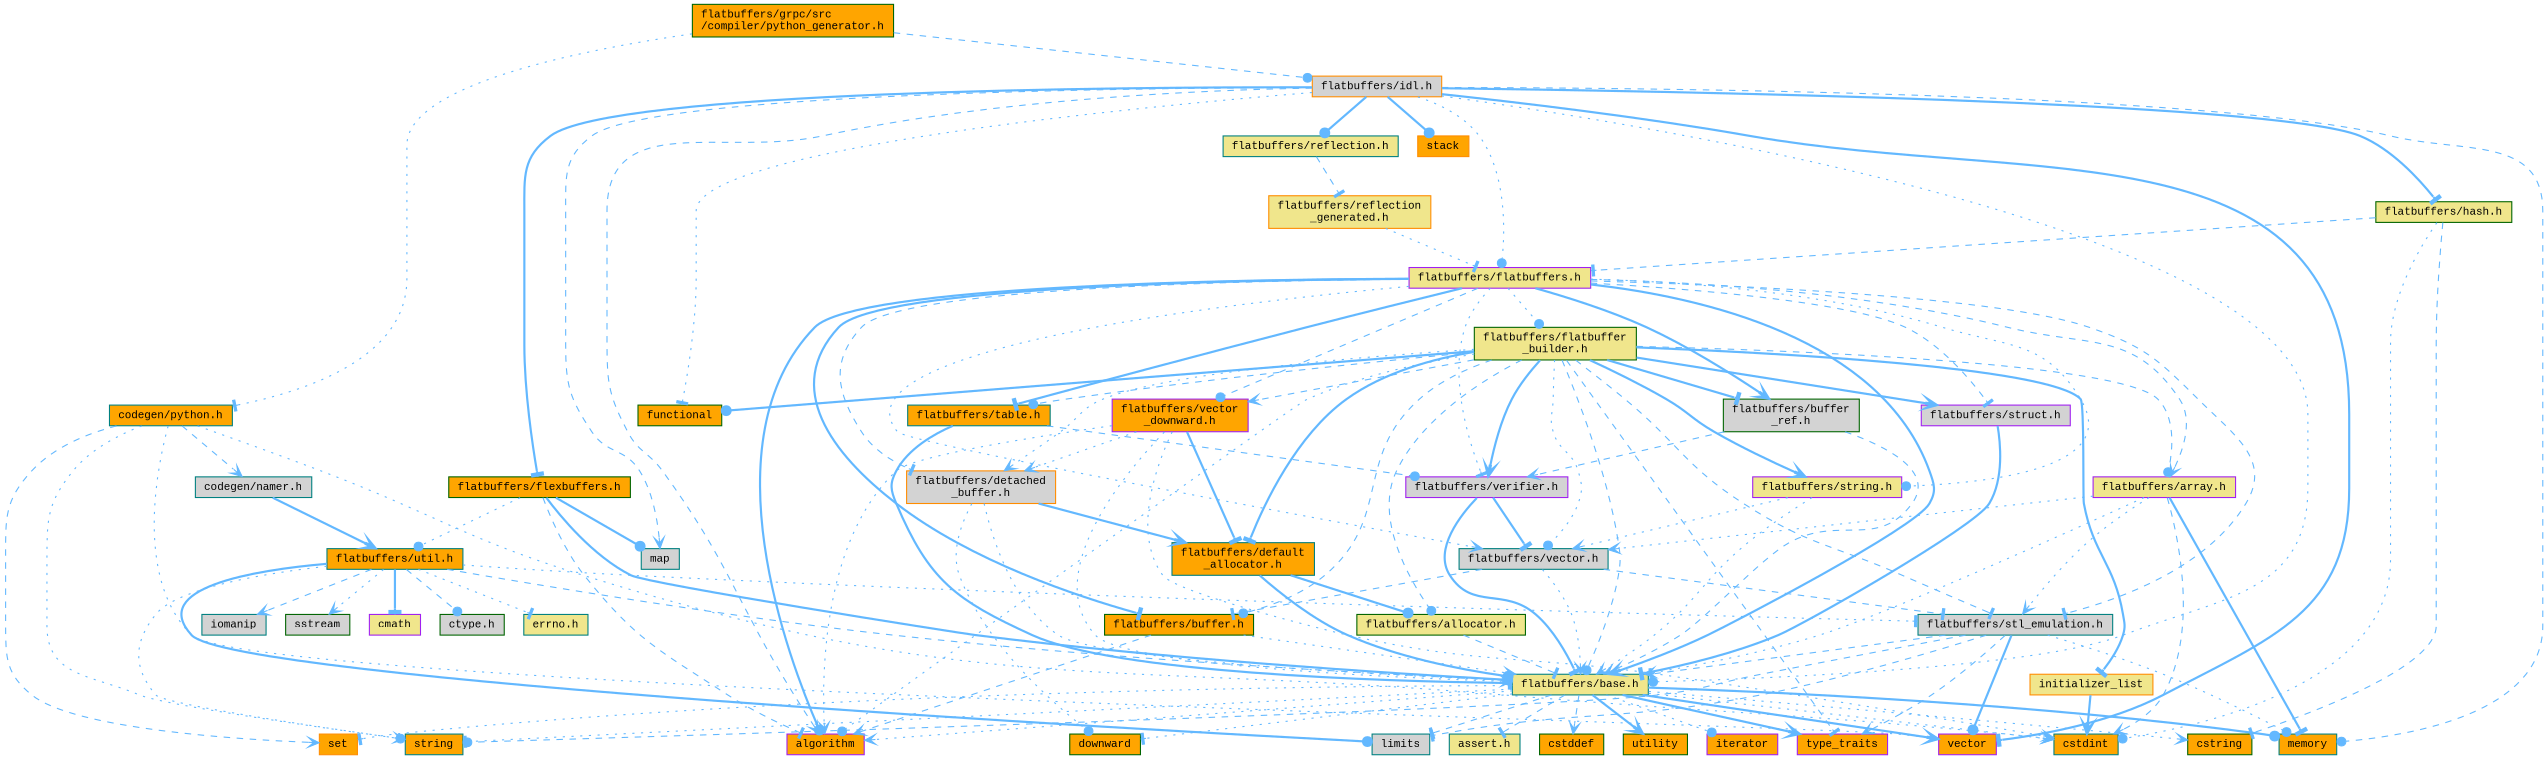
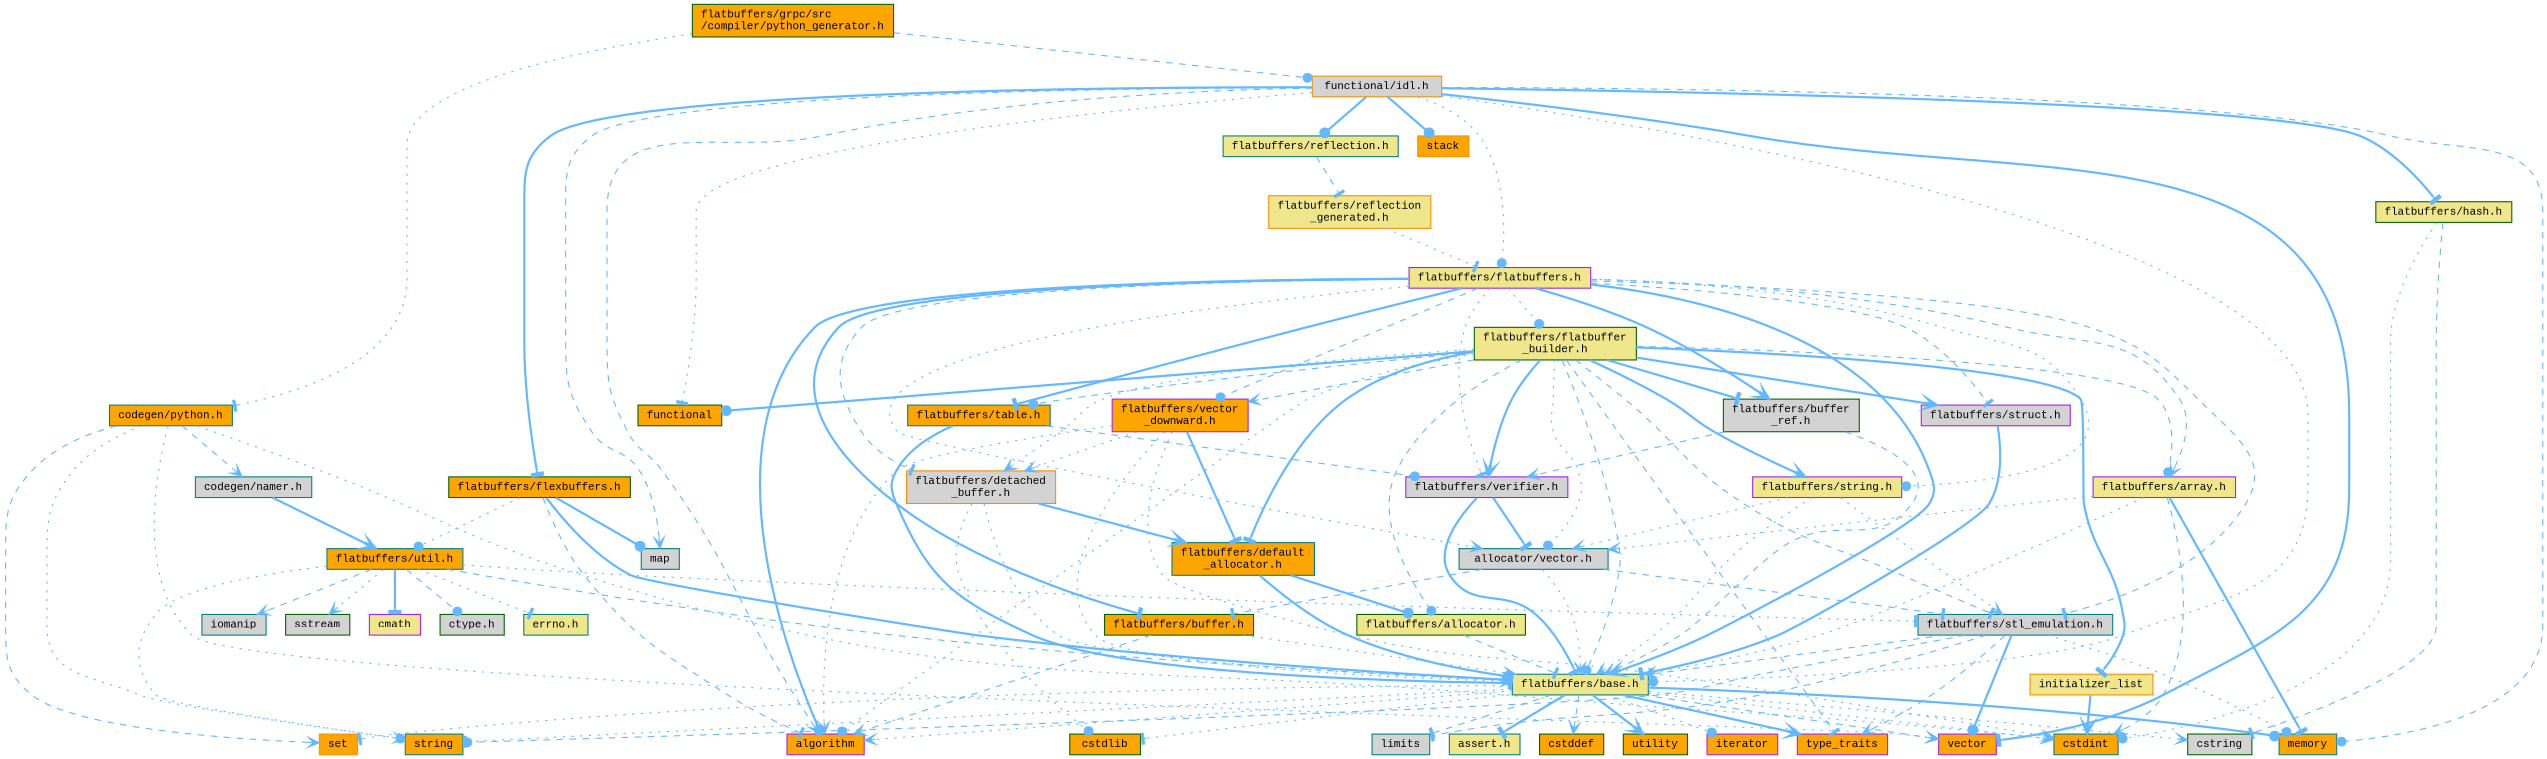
(1377, 86) -> (1377, 86)
(1986, 244) -> none
(1372, 489) -> none
(2084, 545) -> (1913, 550)
(1534, 559) -> (1534, 559)
(683, 698) -> none
(1535, 713) -> (1535, 713)
(1785, 716) -> (1785, 716)
(1105, 744) -> (1105, 744)
(2220, 744) -> (2220, 744)
